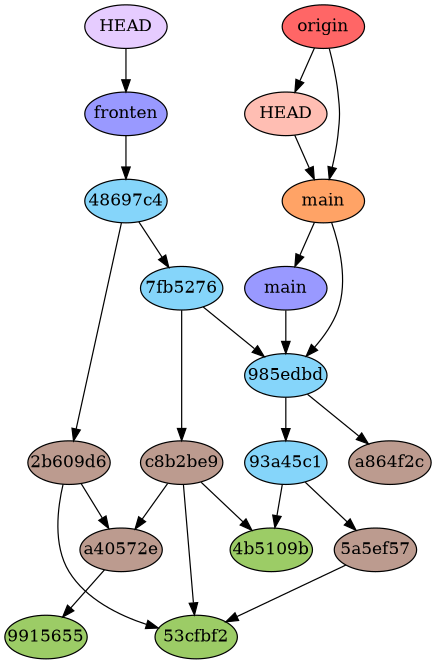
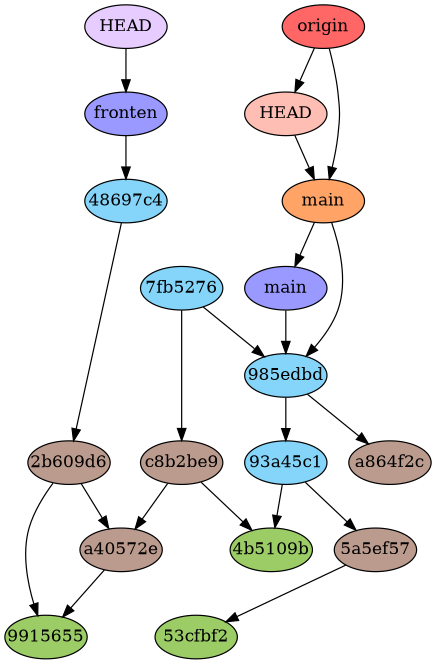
(150, 240) -> none
(188, 544) -> none
(71, 574) -> (27, 541)
